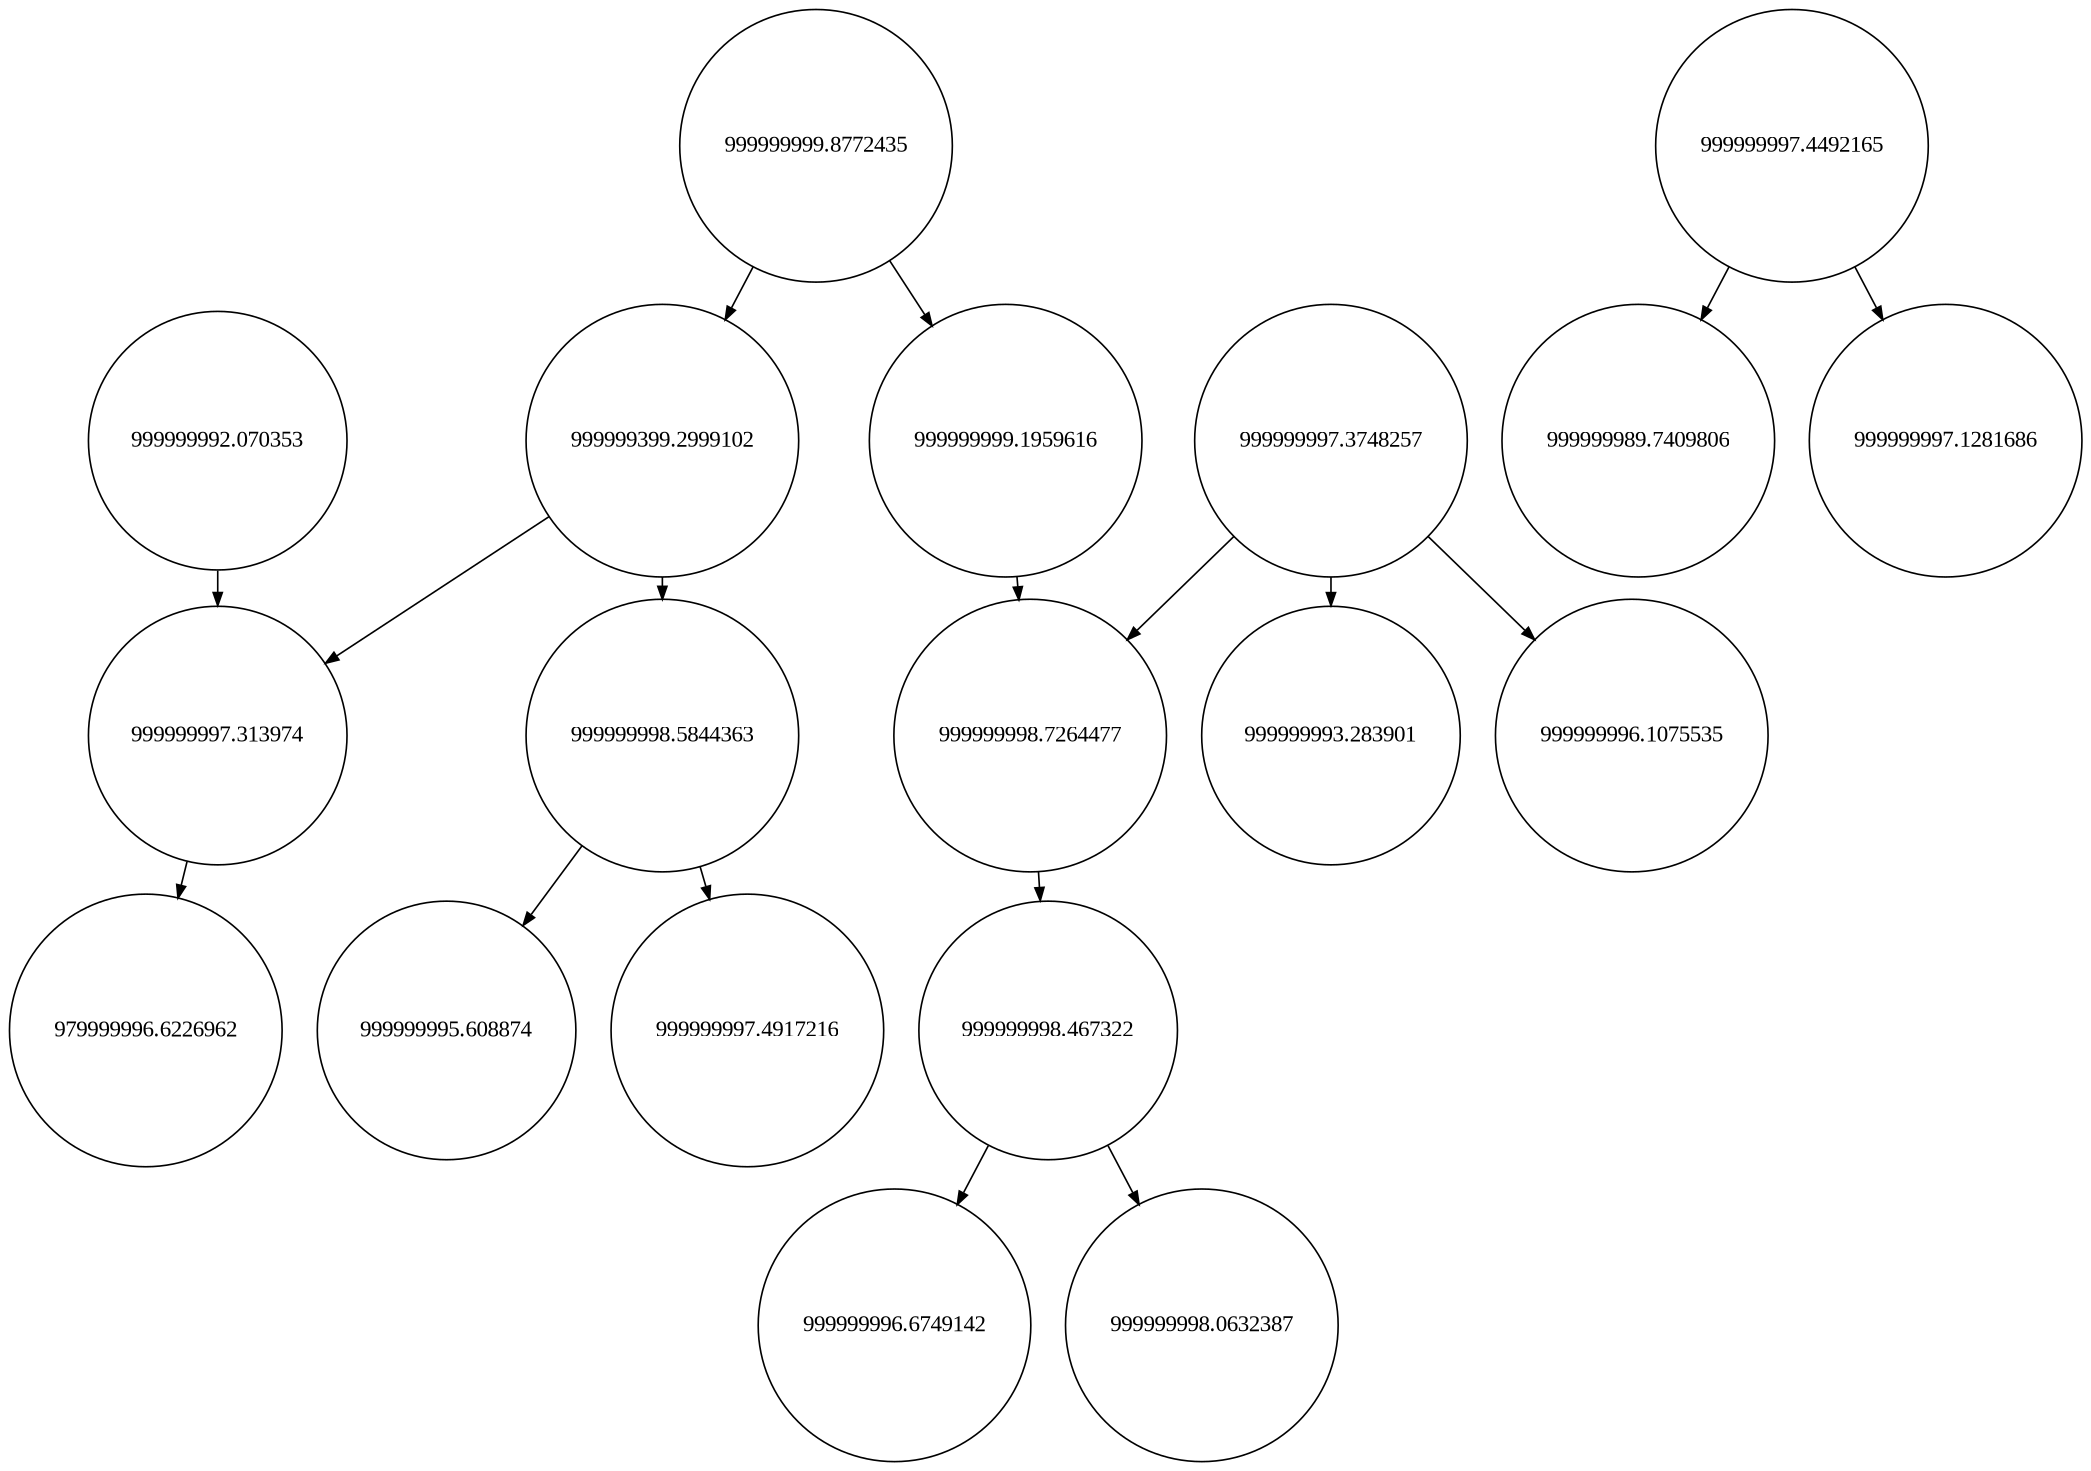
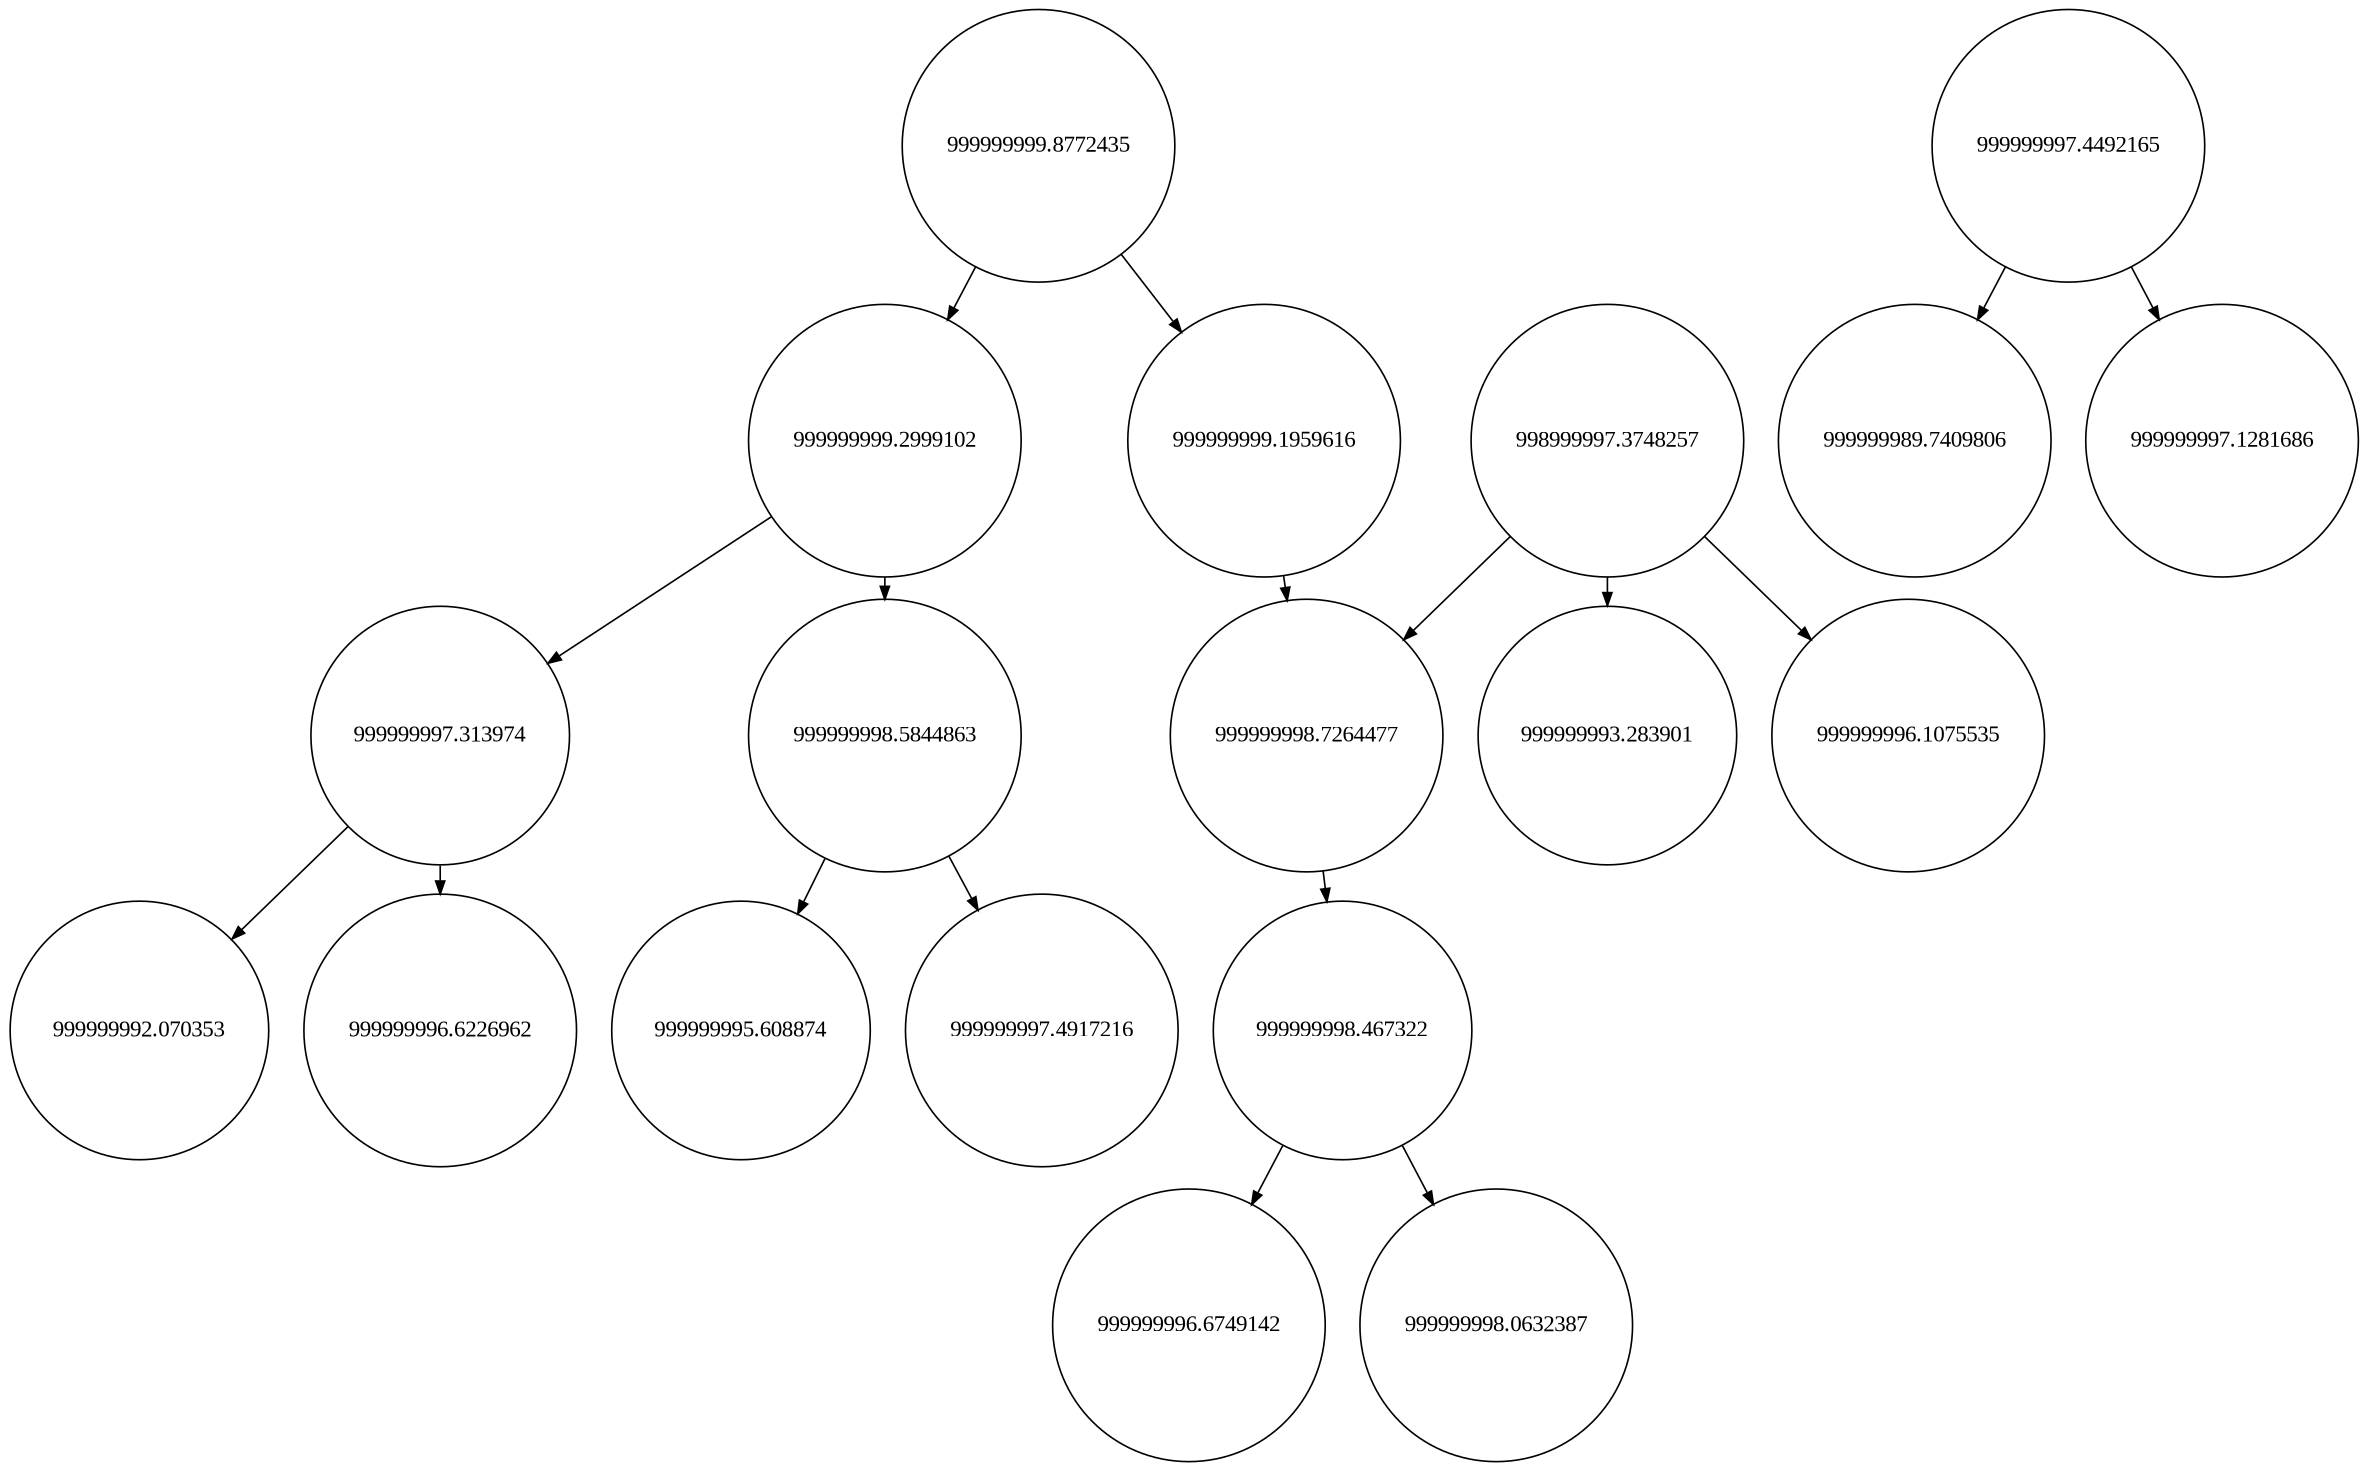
(662, 441) -> (885, 441)
(1331, 441) -> (1607, 441)
(218, 582) -> (295, 878)
(662, 736) -> (885, 736)
(146, 1030) -> (440, 1030)
